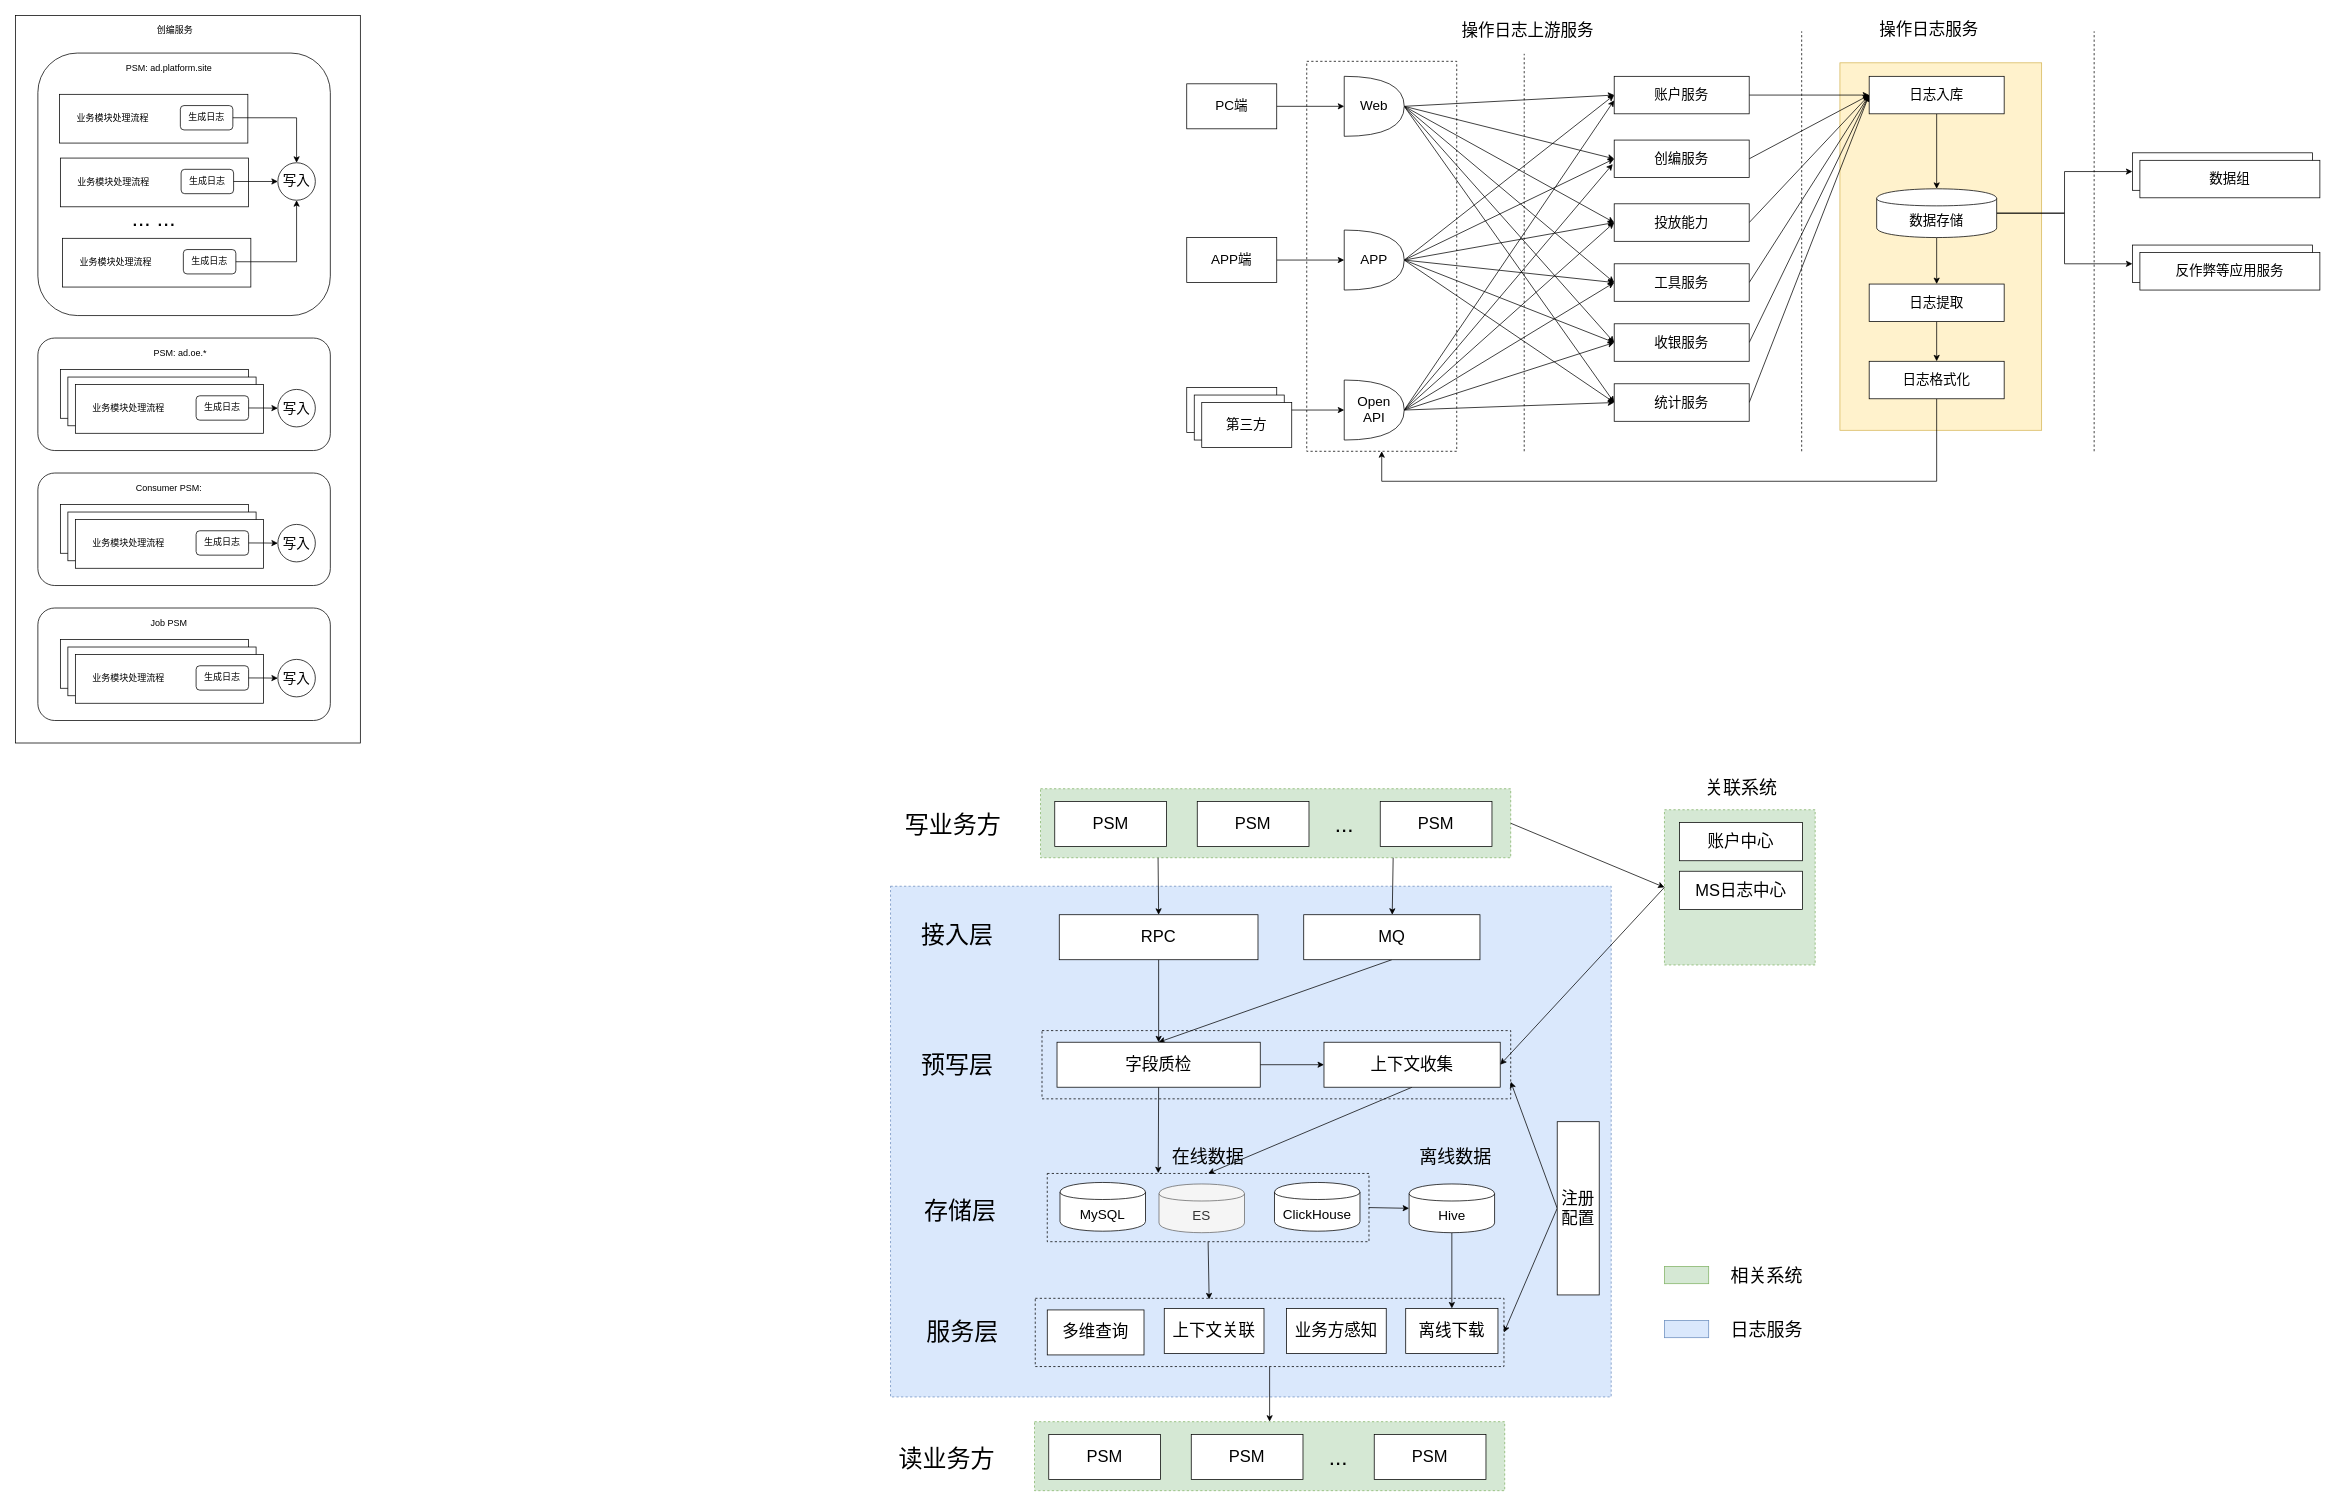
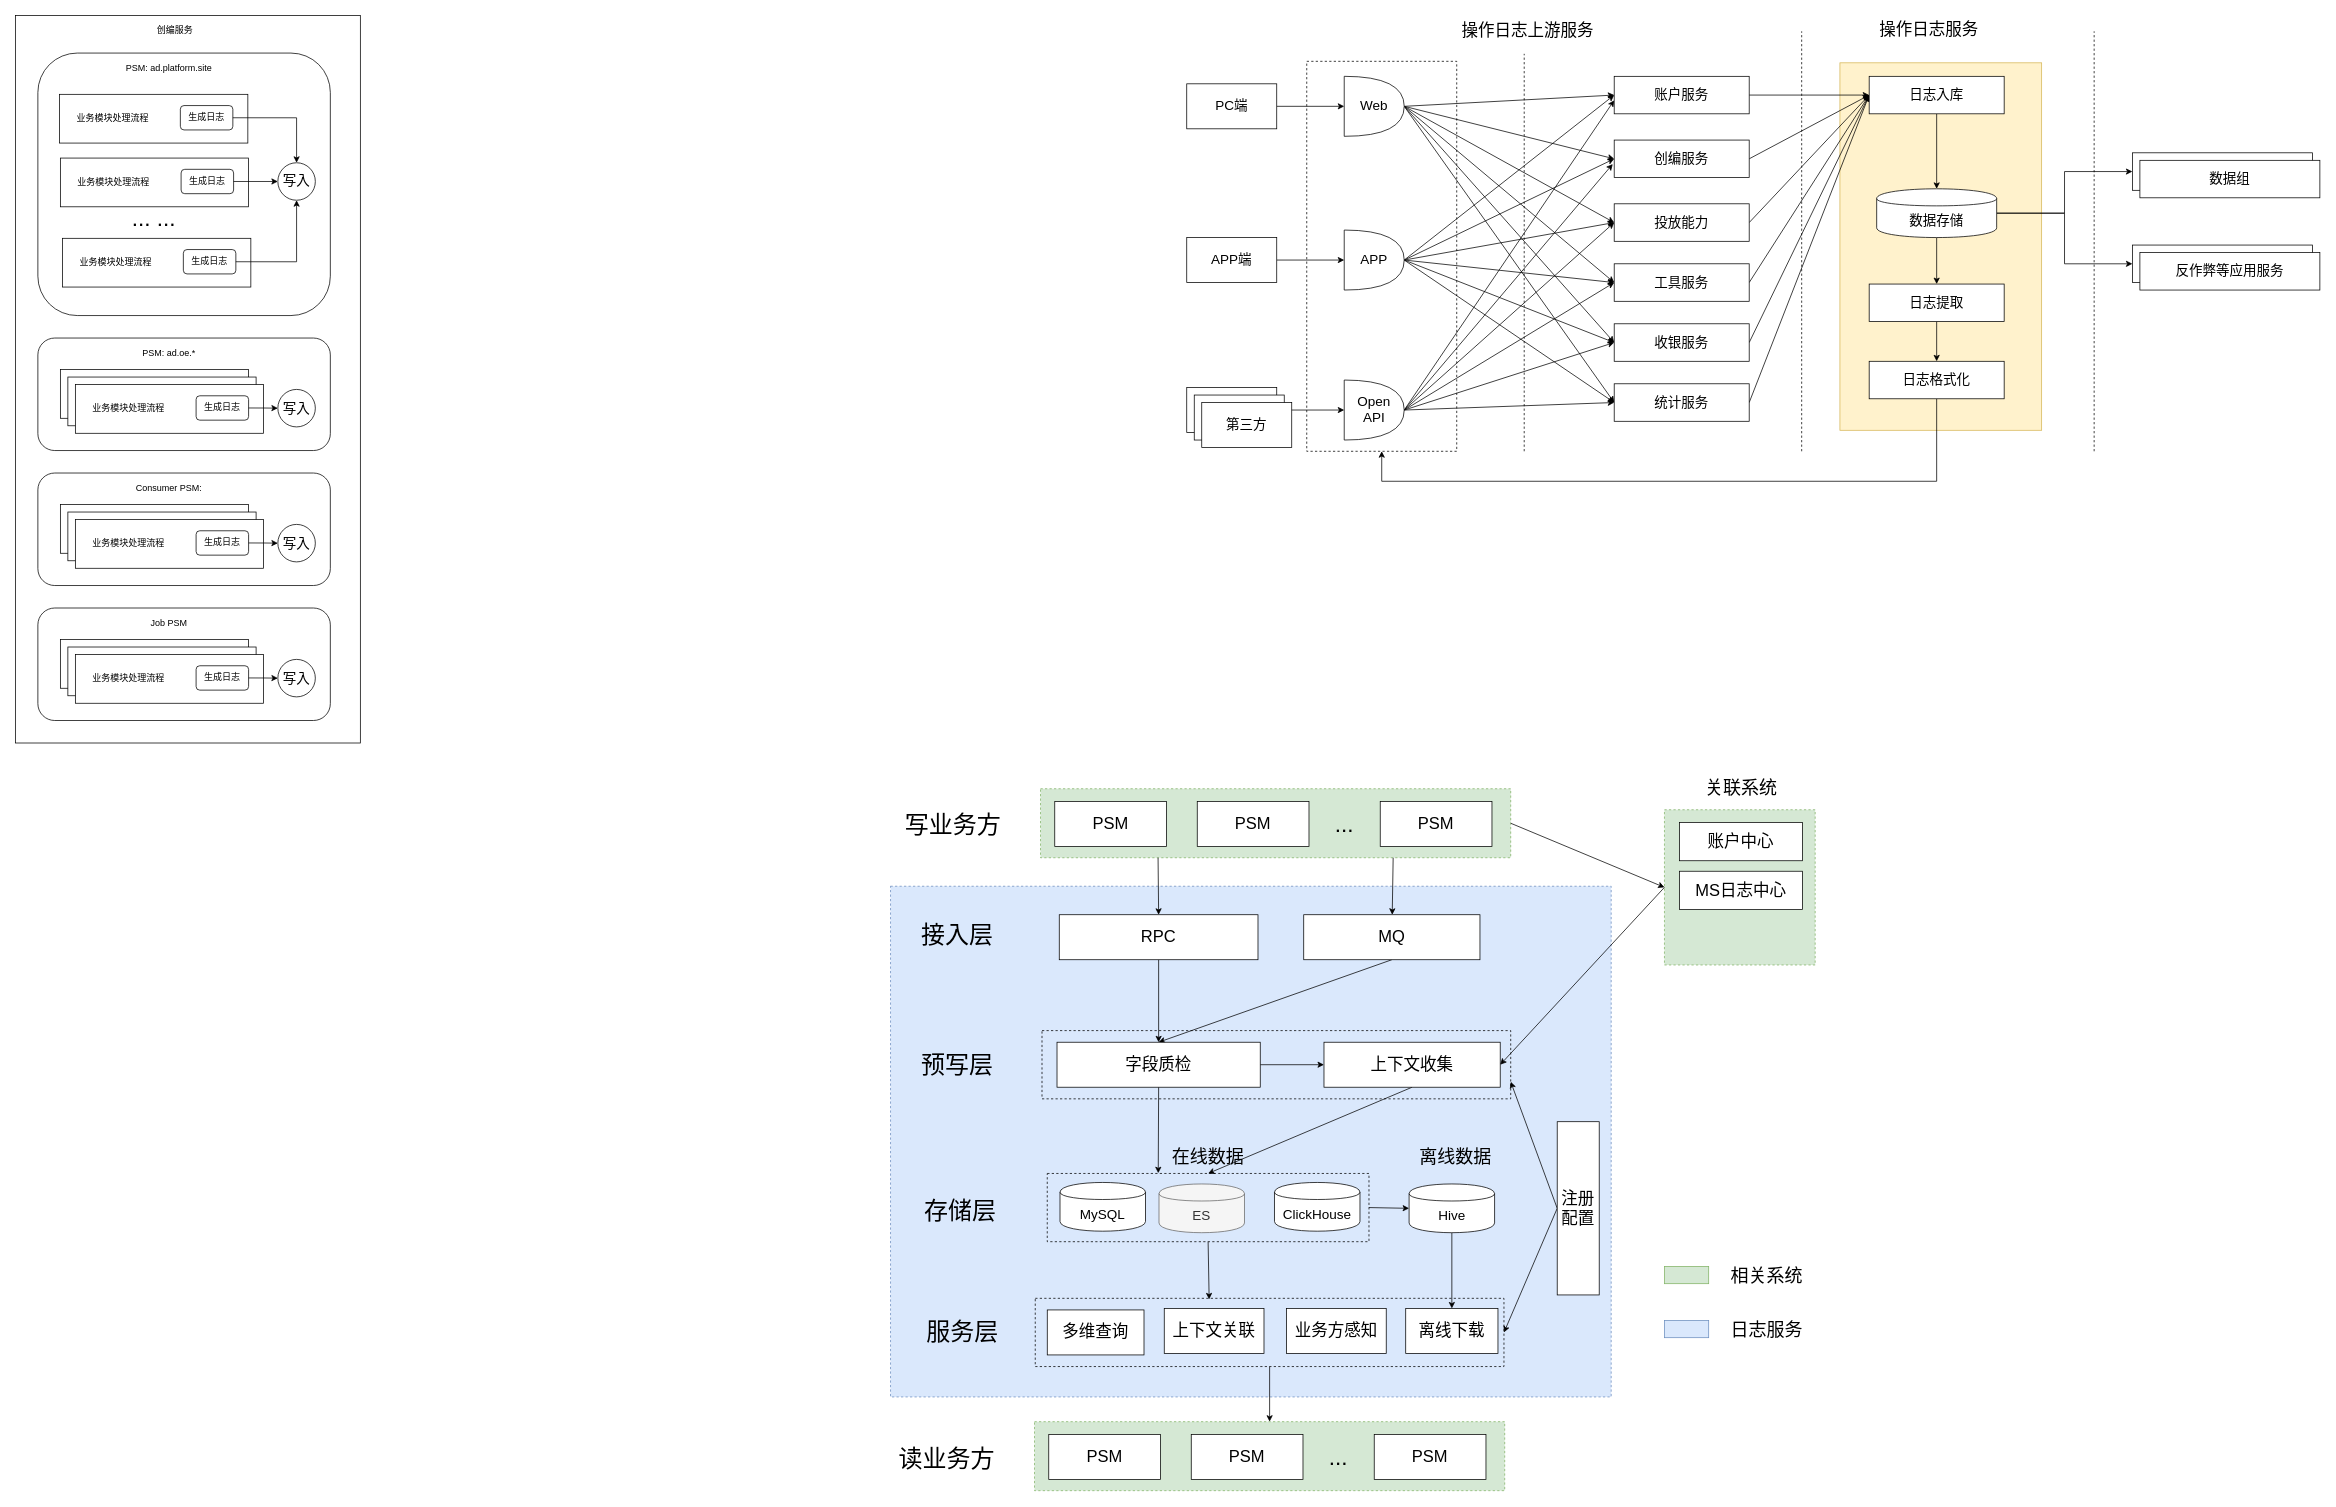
(180, 353) -> (169, 353)
